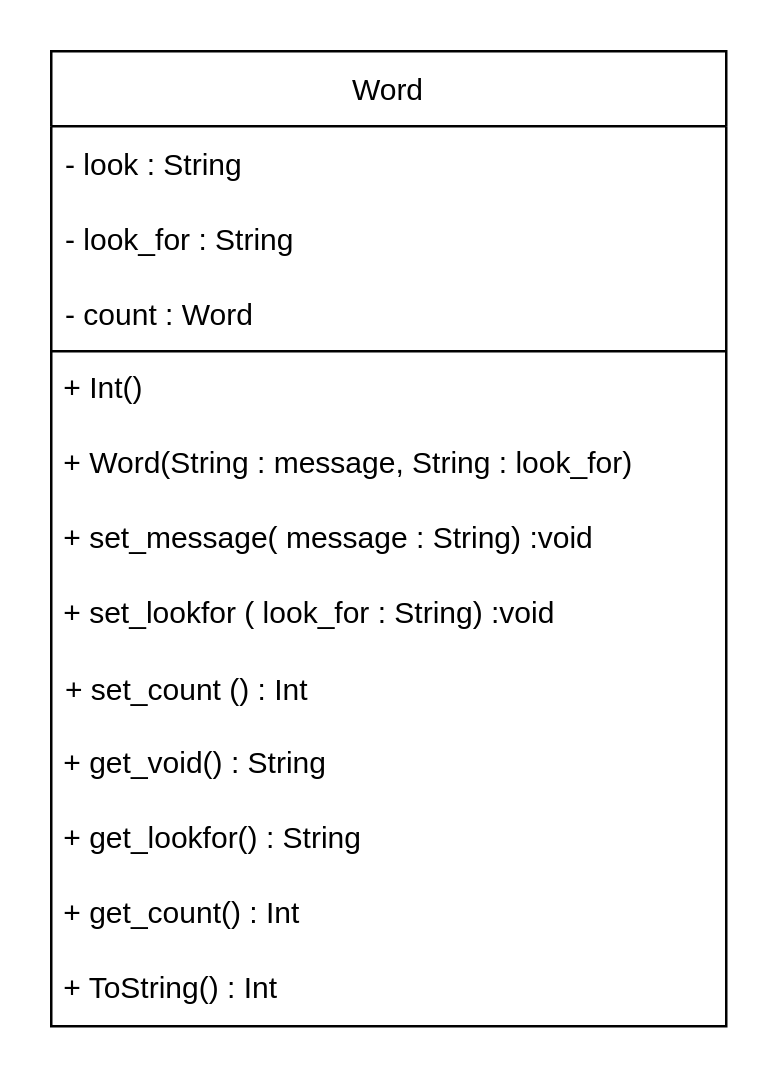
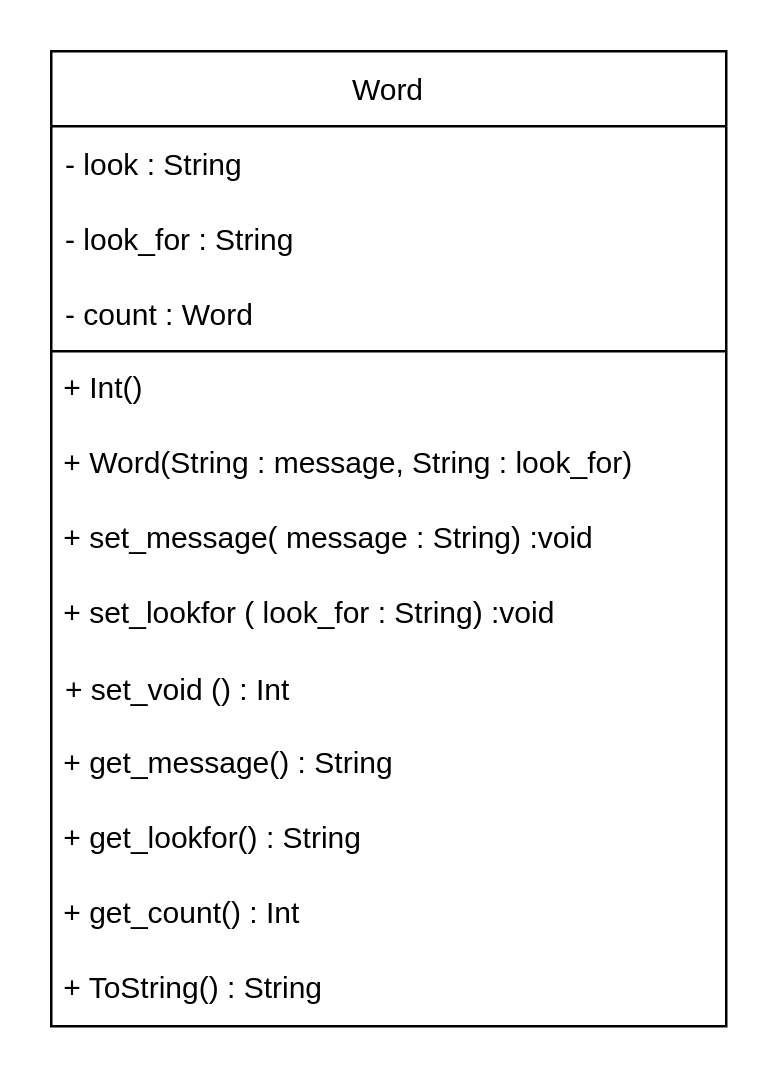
(214, 690) -> (201, 690)
(209, 764) -> (238, 764)
(188, 989) -> (209, 989)
